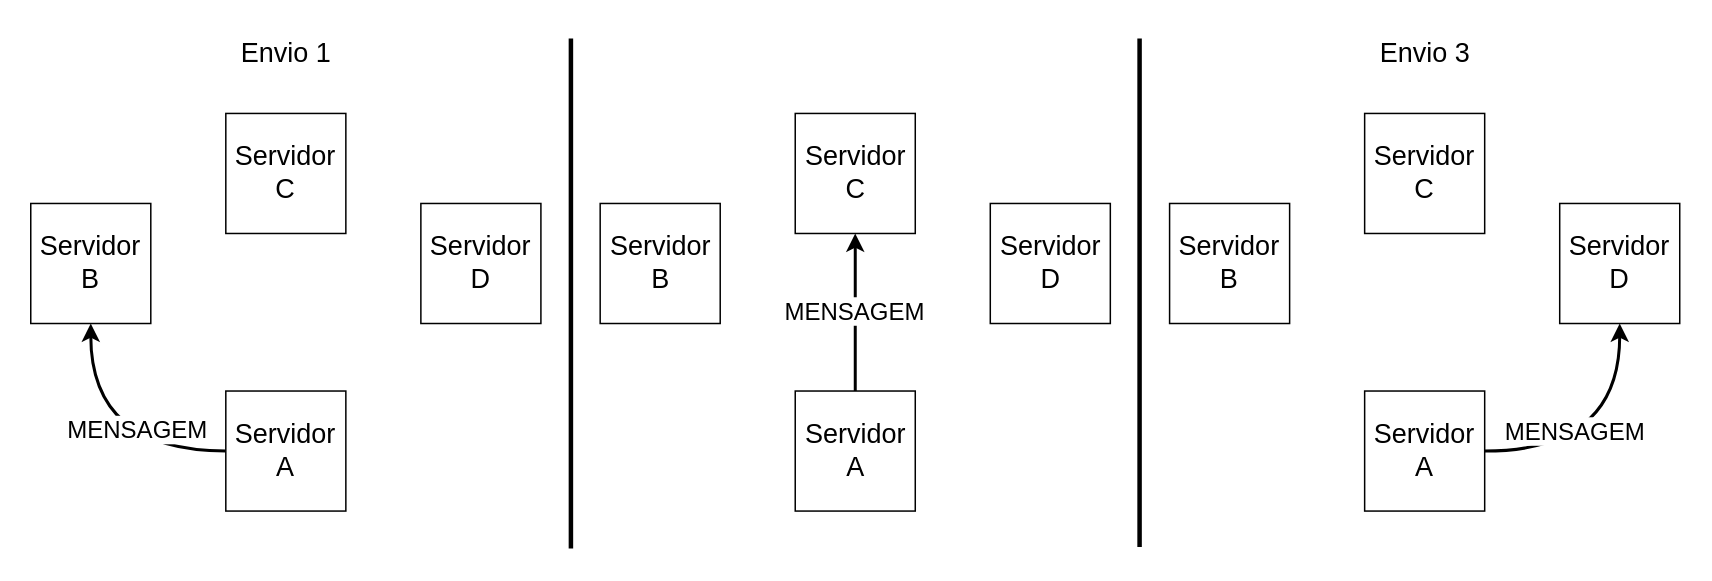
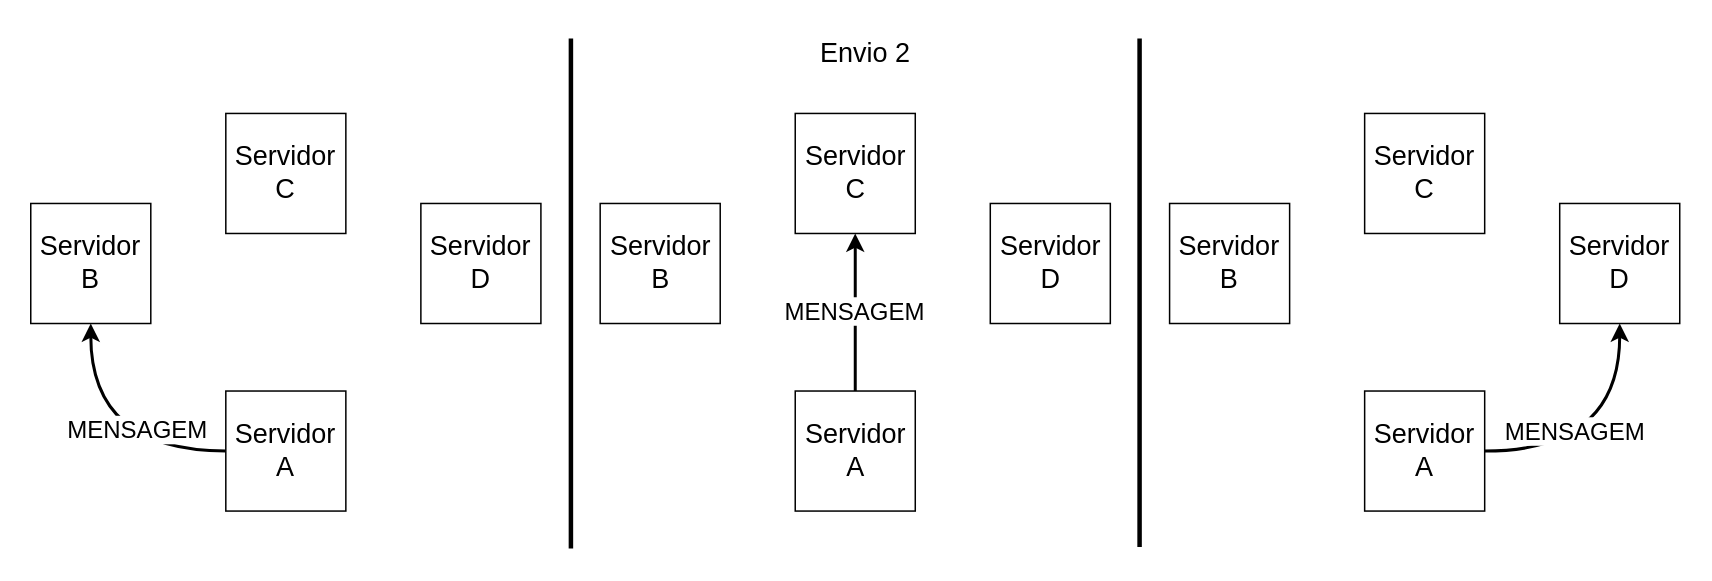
(286, 53) -> none
none -> (864, 53)
(1424, 53) -> none
